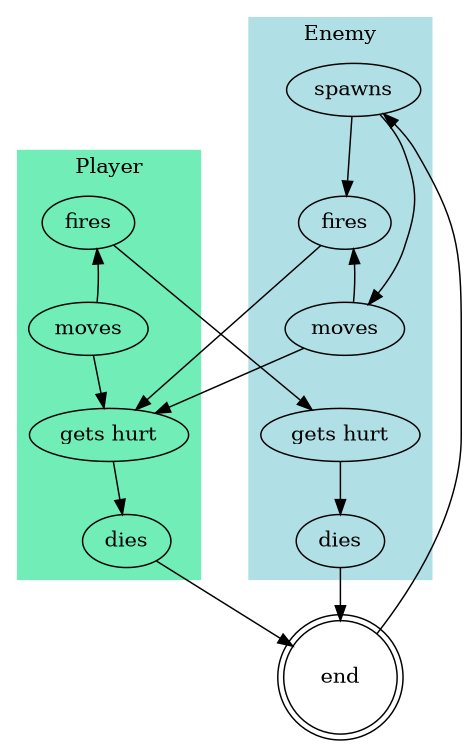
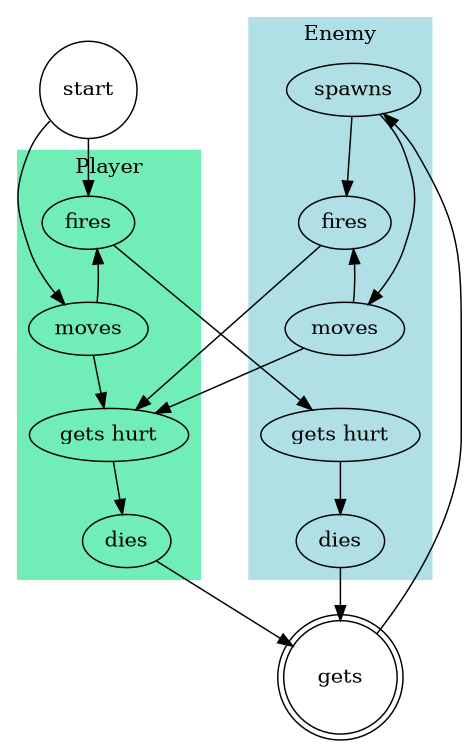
none -> (88, 90)
(340, 677) -> (340, 677)
